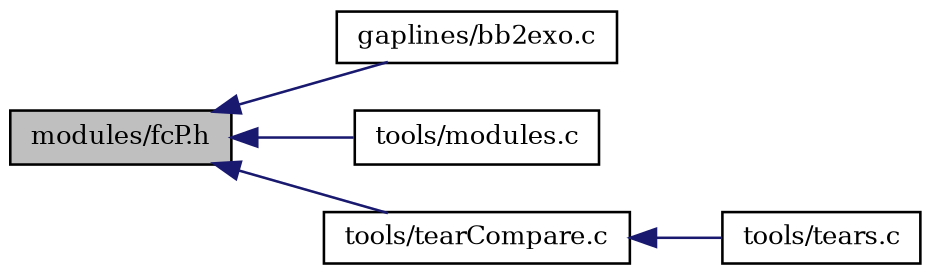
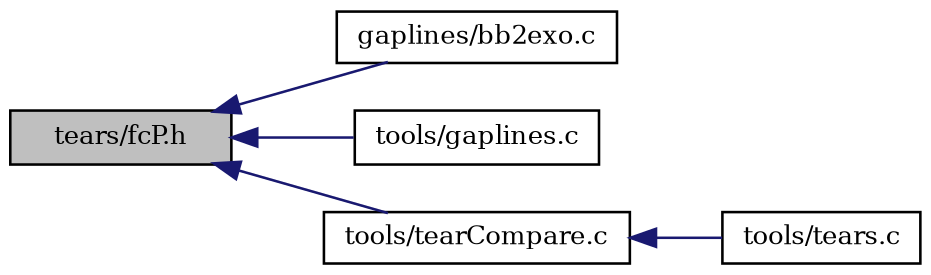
(121, 138) -> (121, 138)
(477, 138) -> (477, 138)
